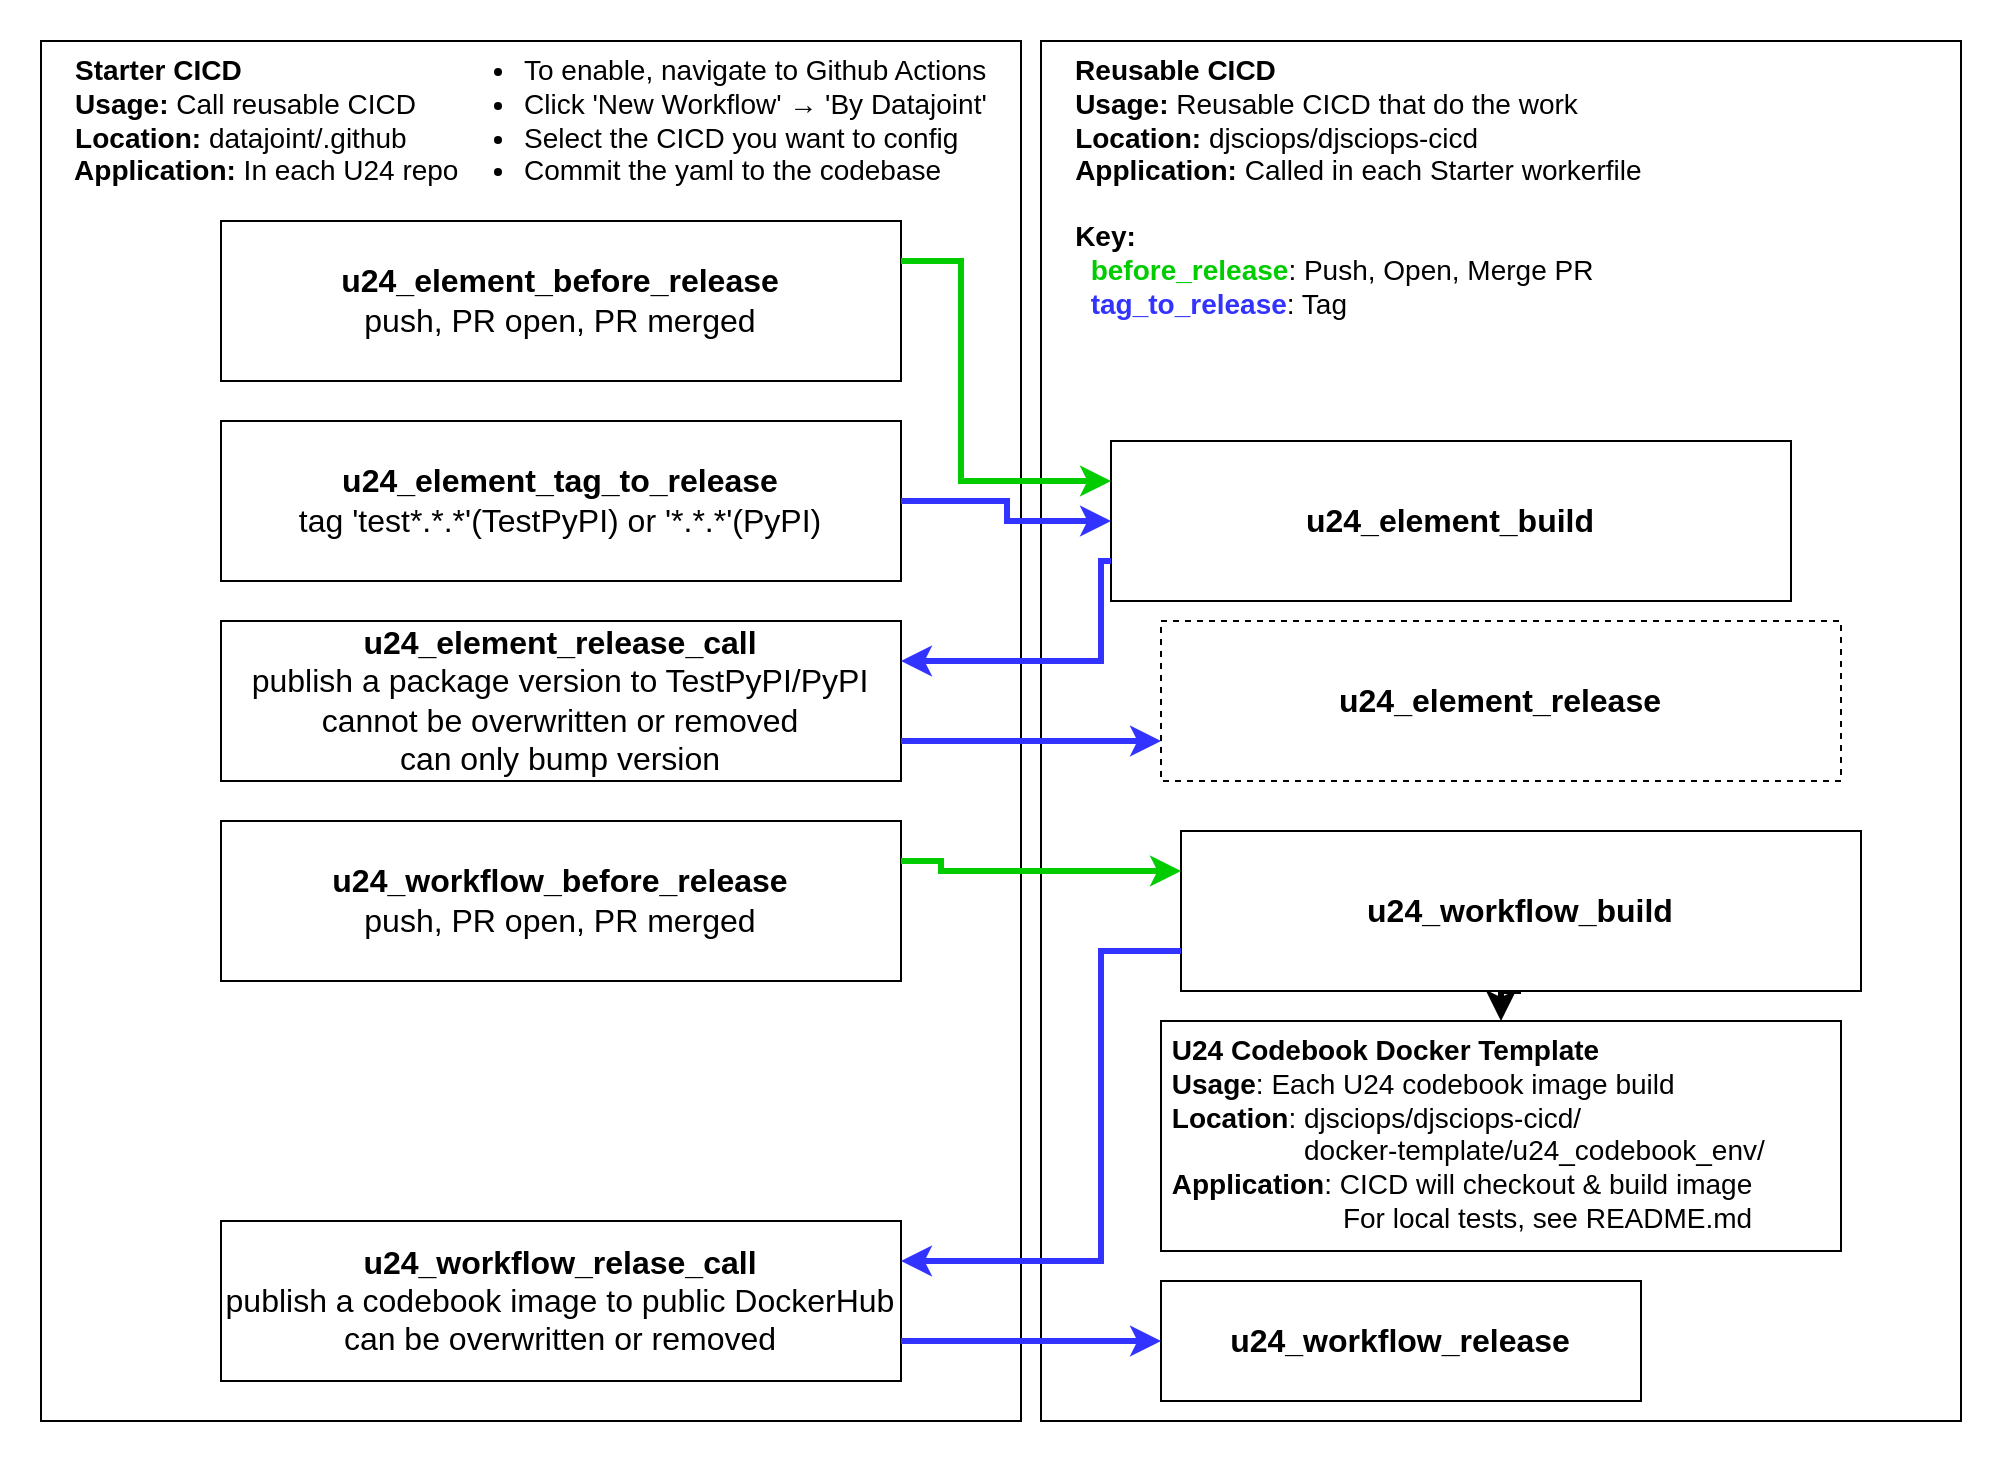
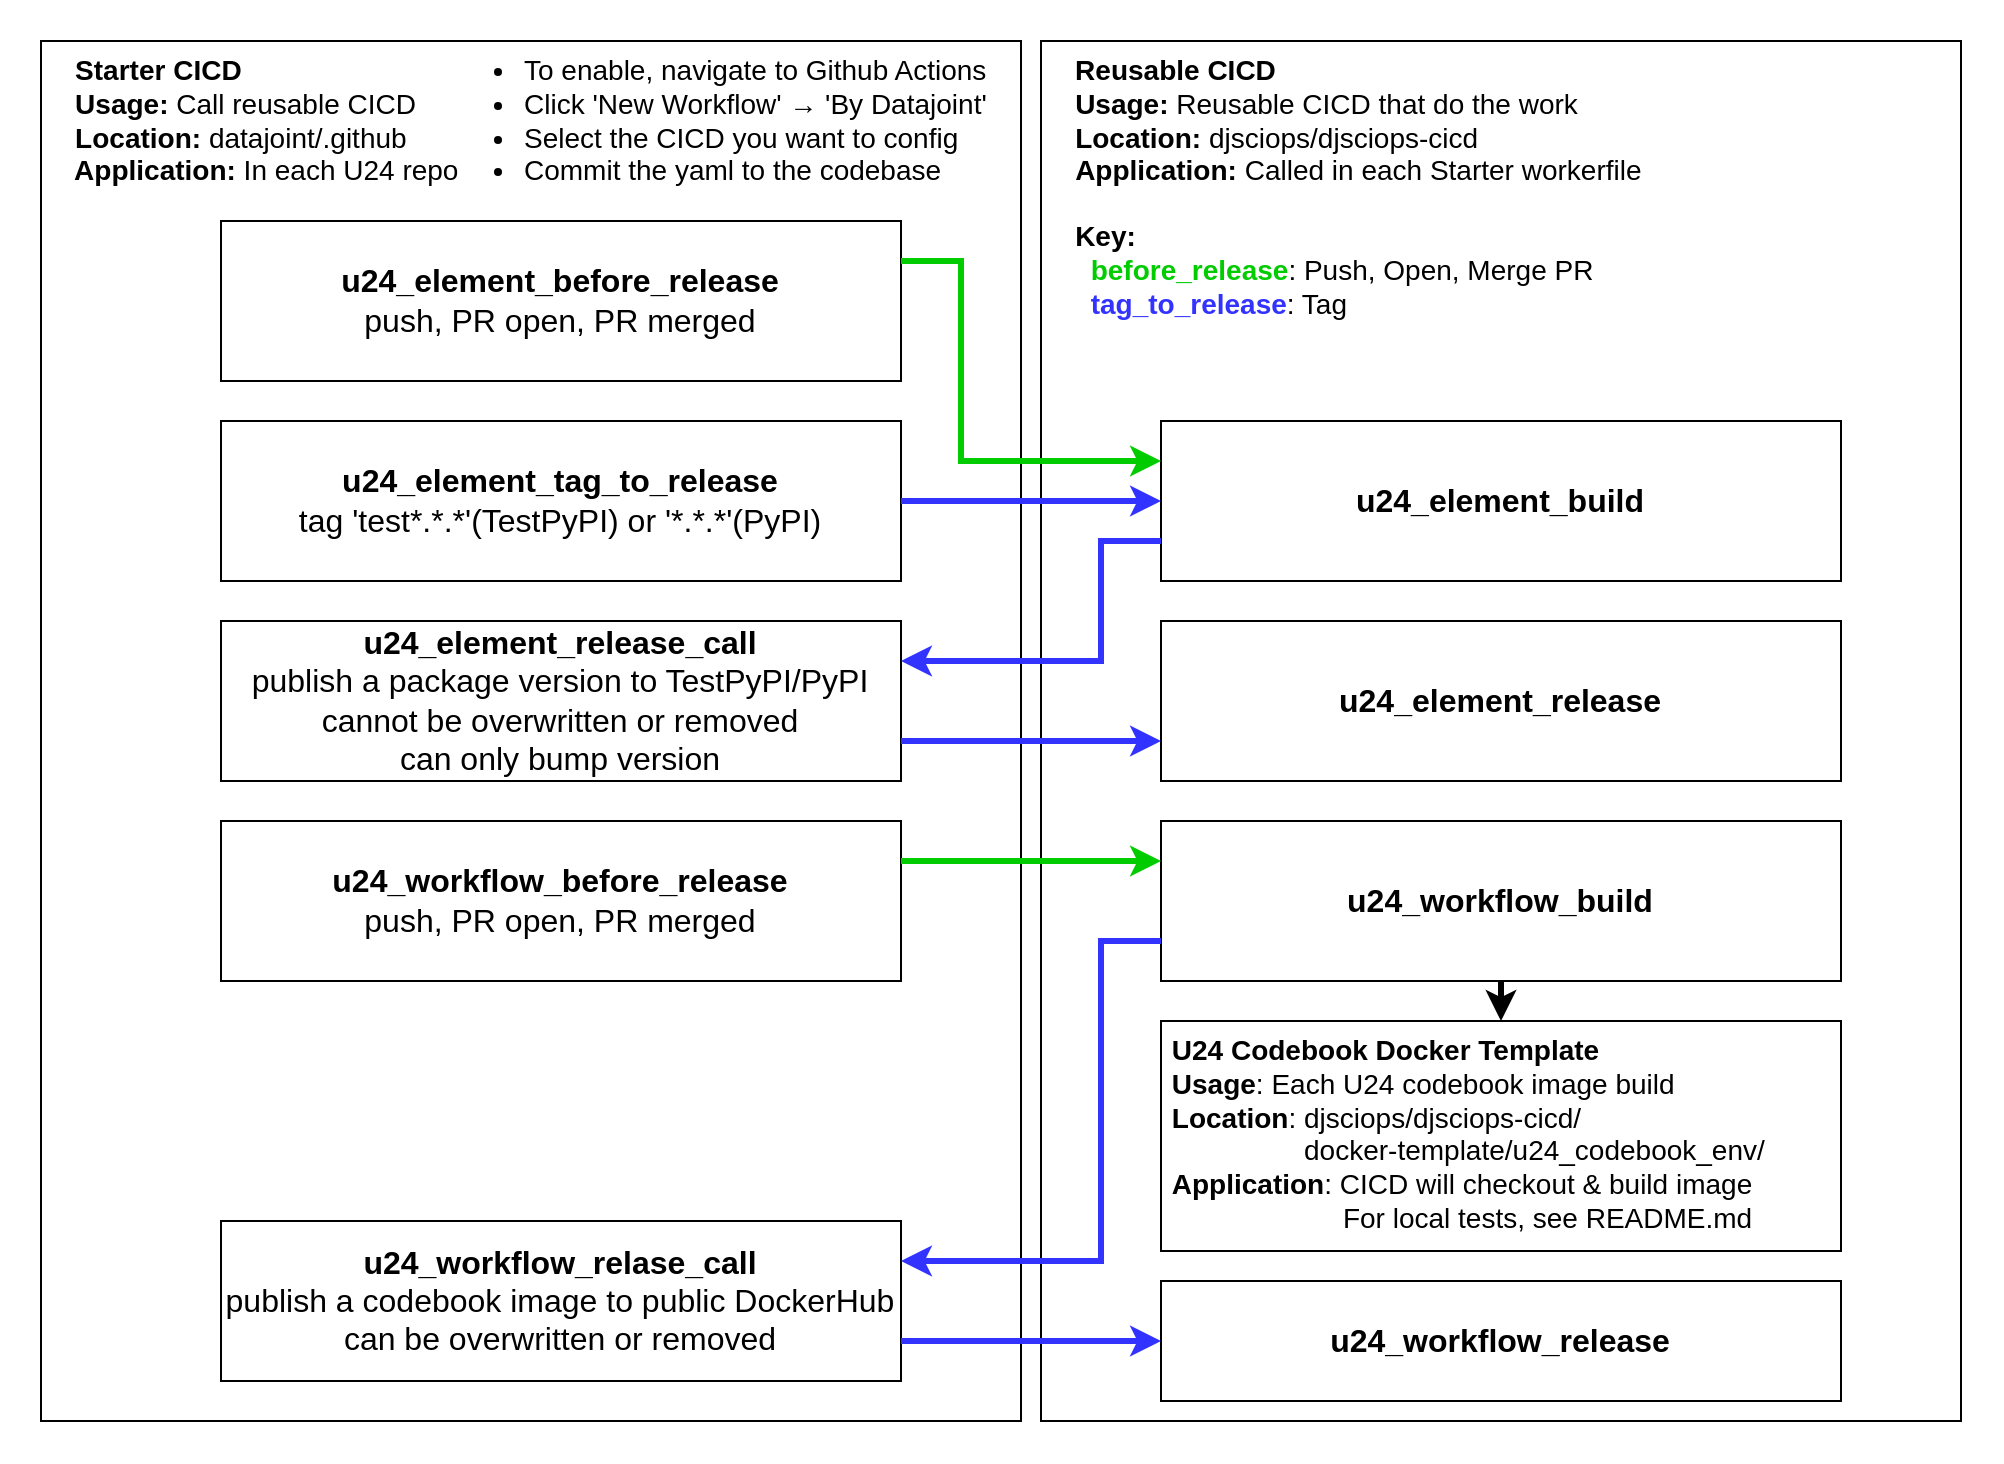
(1451, 521) -> (1501, 501)
(1501, 701) -> (1501, 701)
(1521, 911) -> (1501, 901)
(1401, 1341) -> (1501, 1341)
